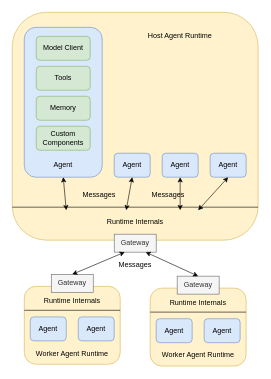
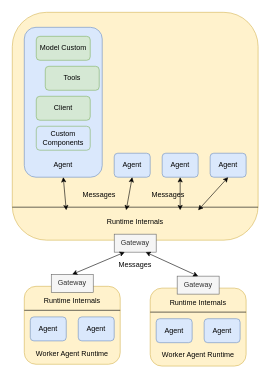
(180, 36) -> none
(63, 48) -> (63, 48)
(63, 78) -> (72, 78)
(63, 108) -> (63, 108)
(63, 138) -> (63, 138)
